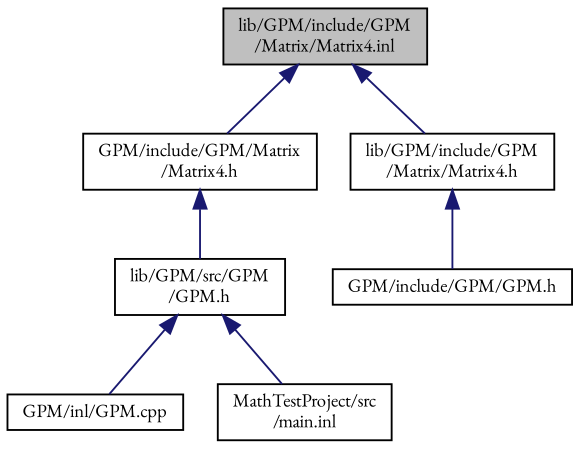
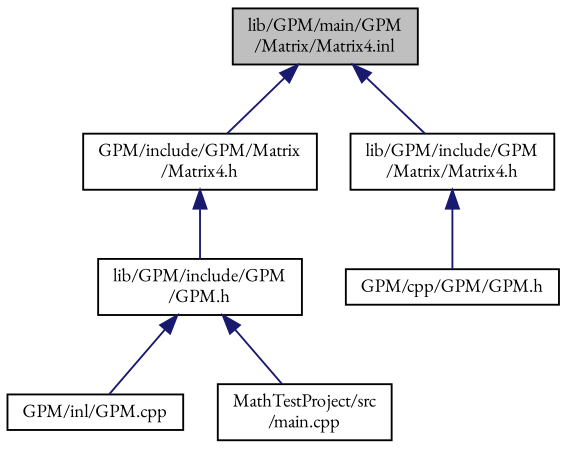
(325, 36) -> (325, 36)
(200, 287) -> (200, 287)
(452, 287) -> (452, 287)
(305, 412) -> (305, 412)
